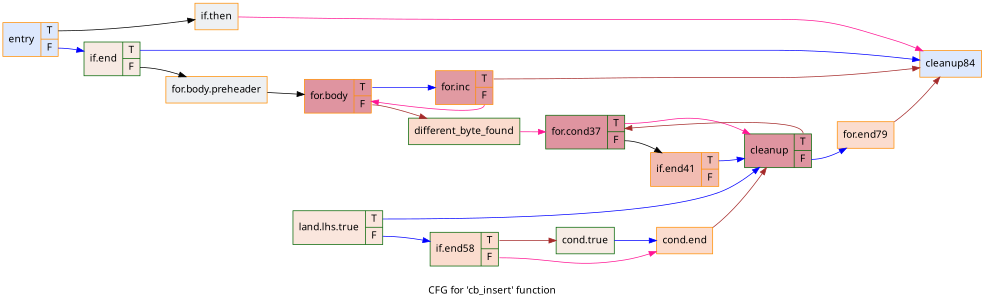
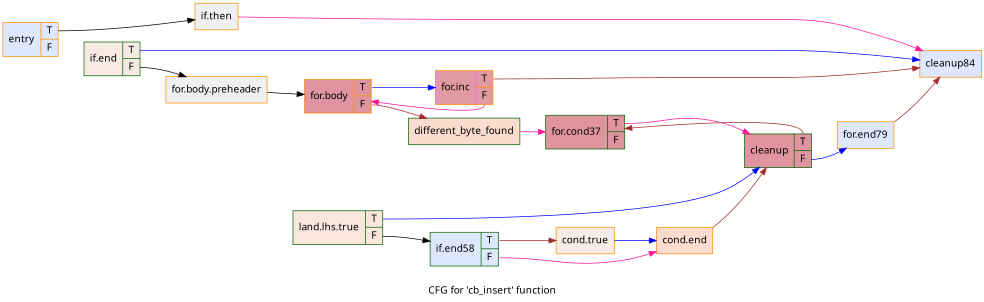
(68, 49) -> none
(866, 135) -> (866, 135)
(685, 169) -> none
(403, 237) -> (403, 237)
(585, 241) -> (585, 241)
(464, 249) -> (464, 249)
